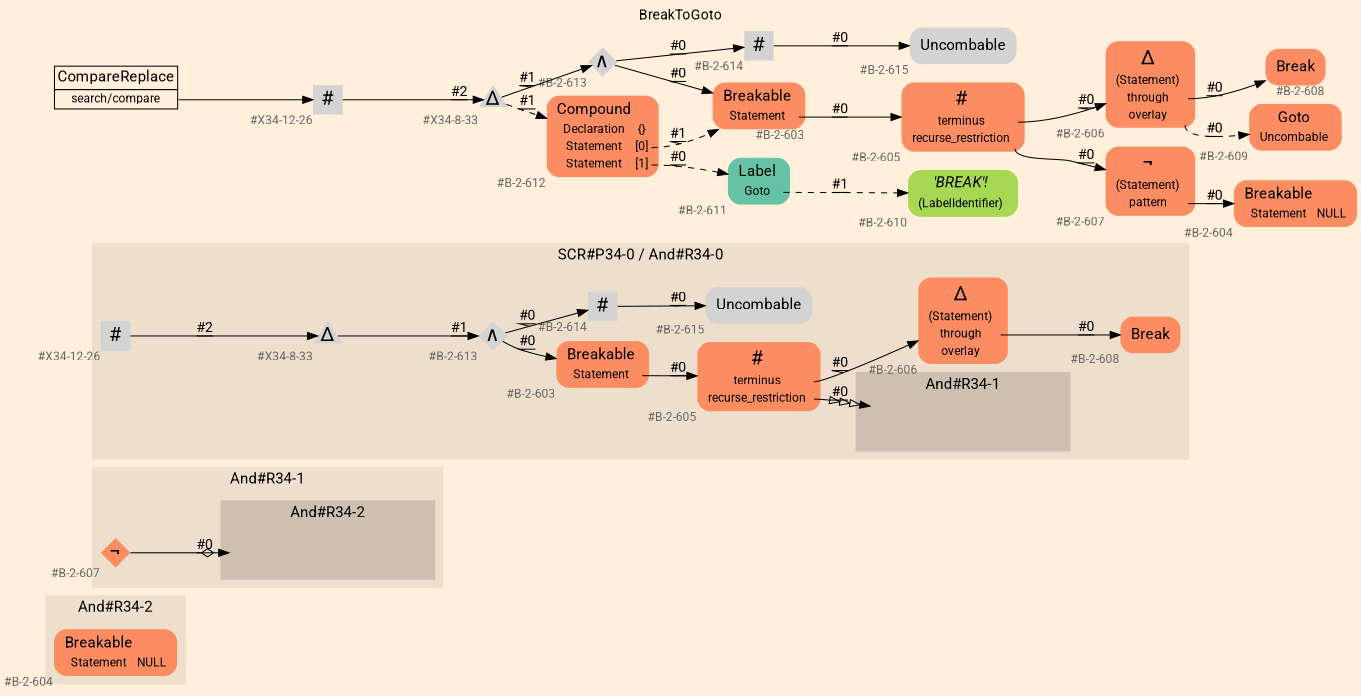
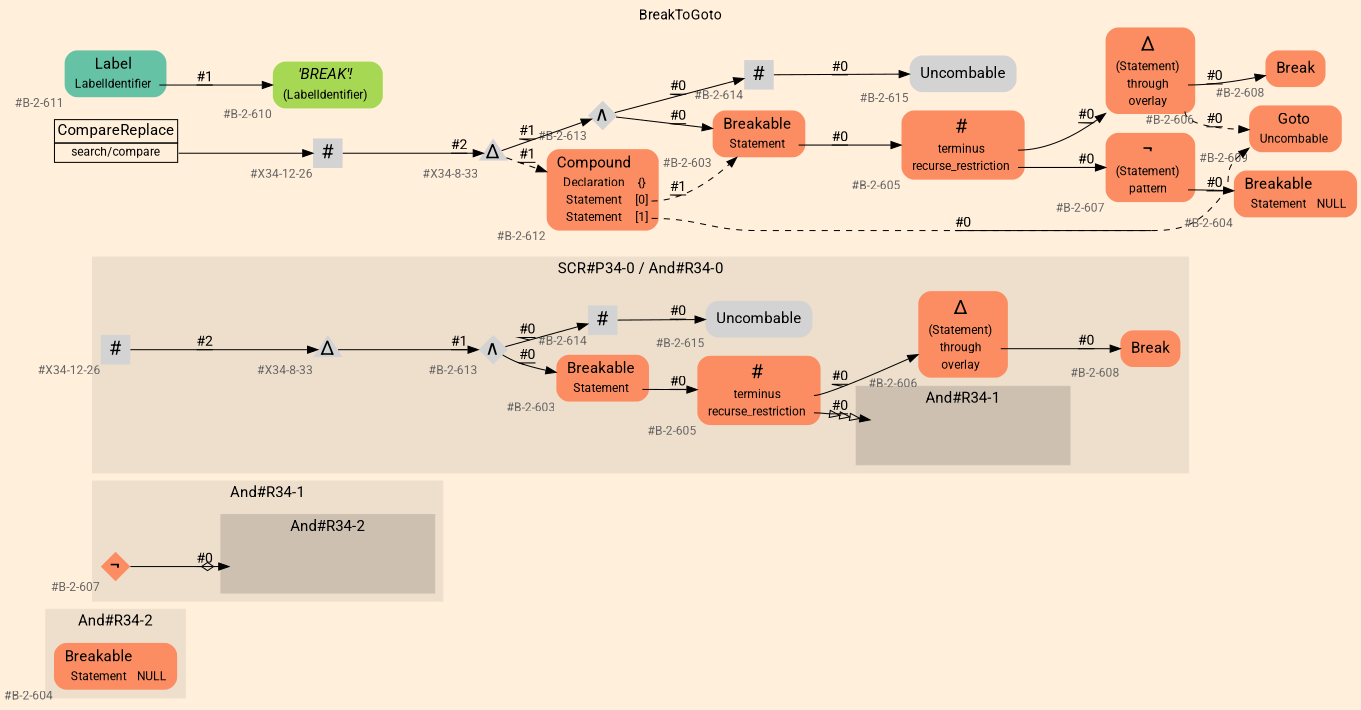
(685, 167) -> (966, 231)
(757, 191) -> (114, 84)
(840, 193) -> (211, 85)
